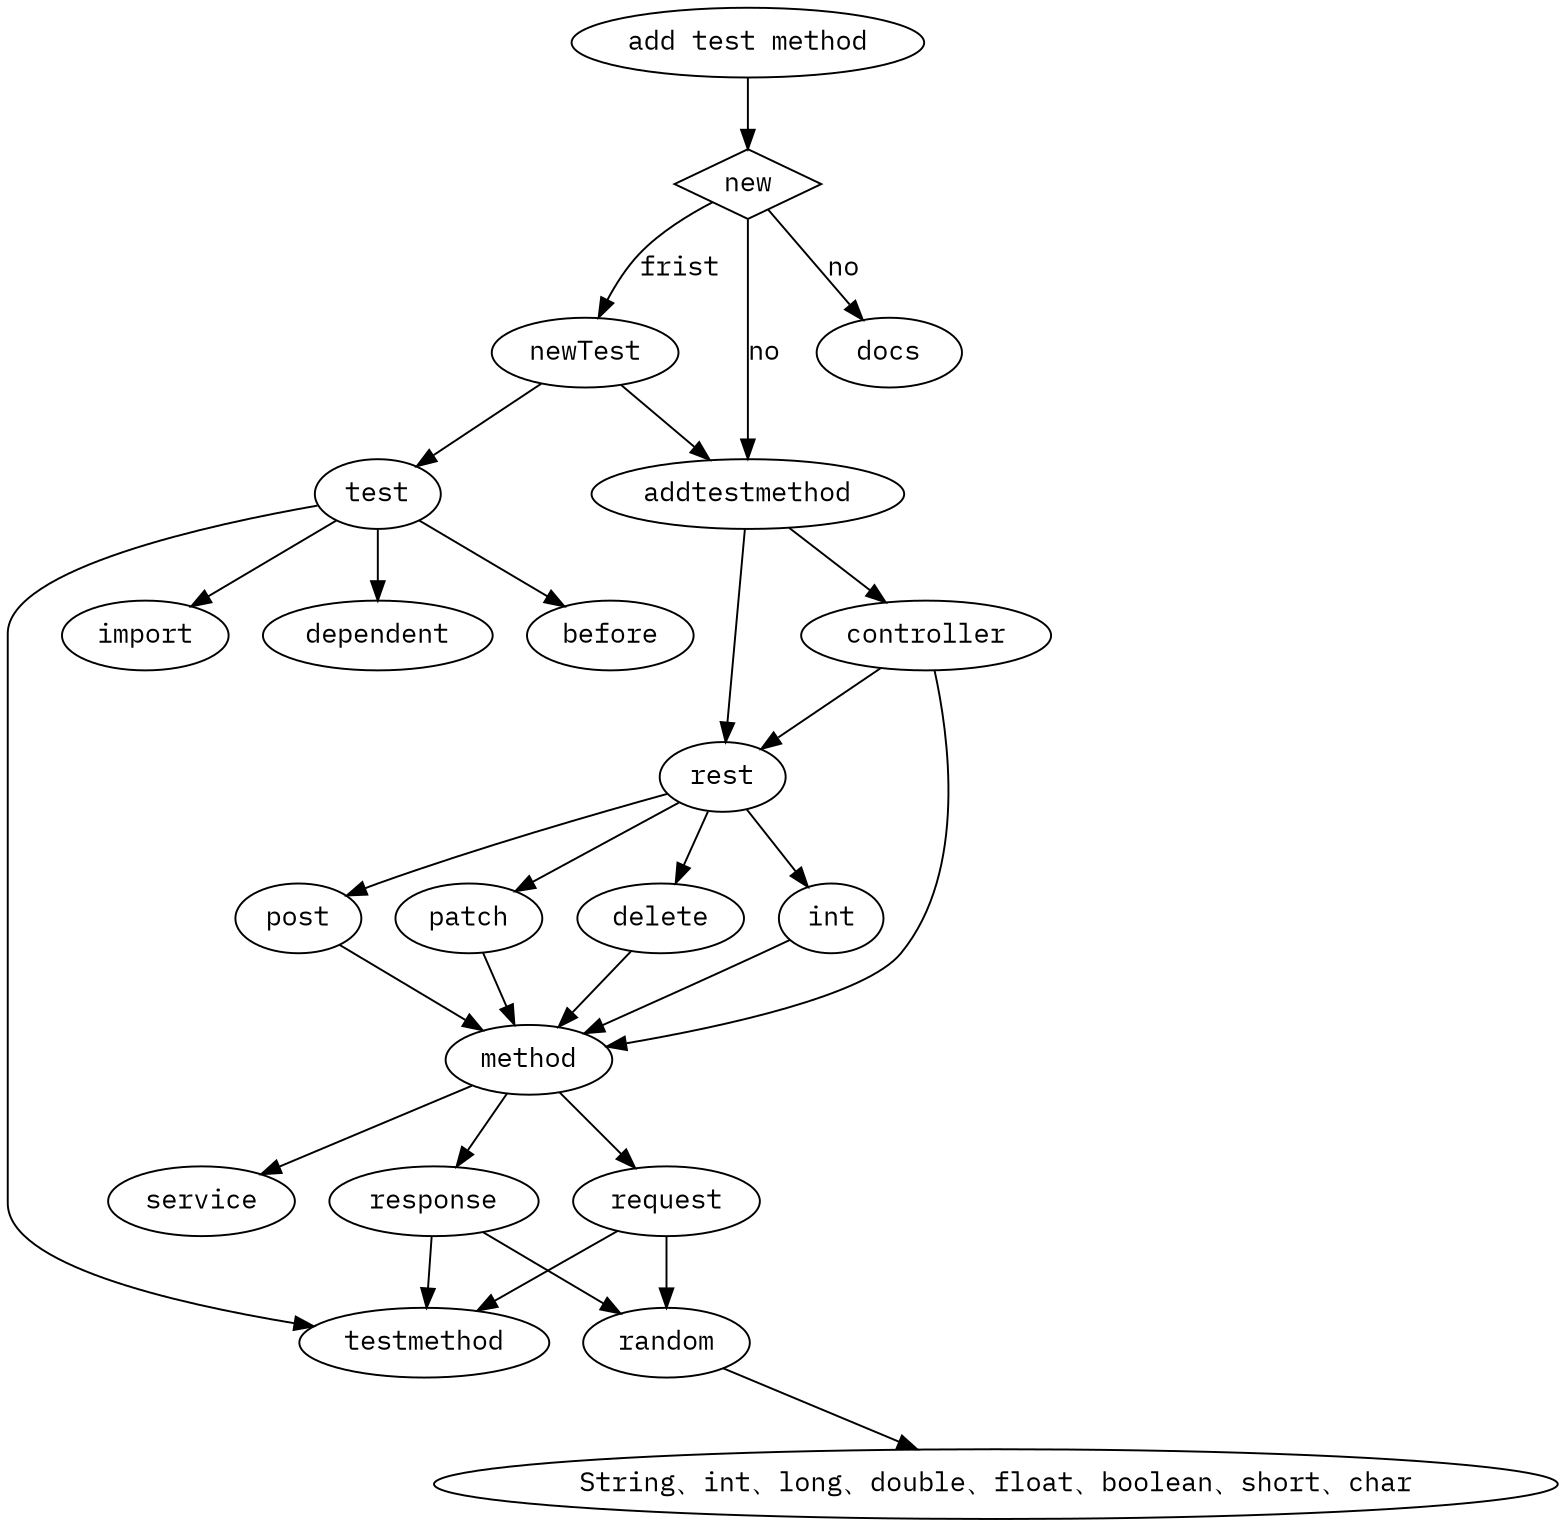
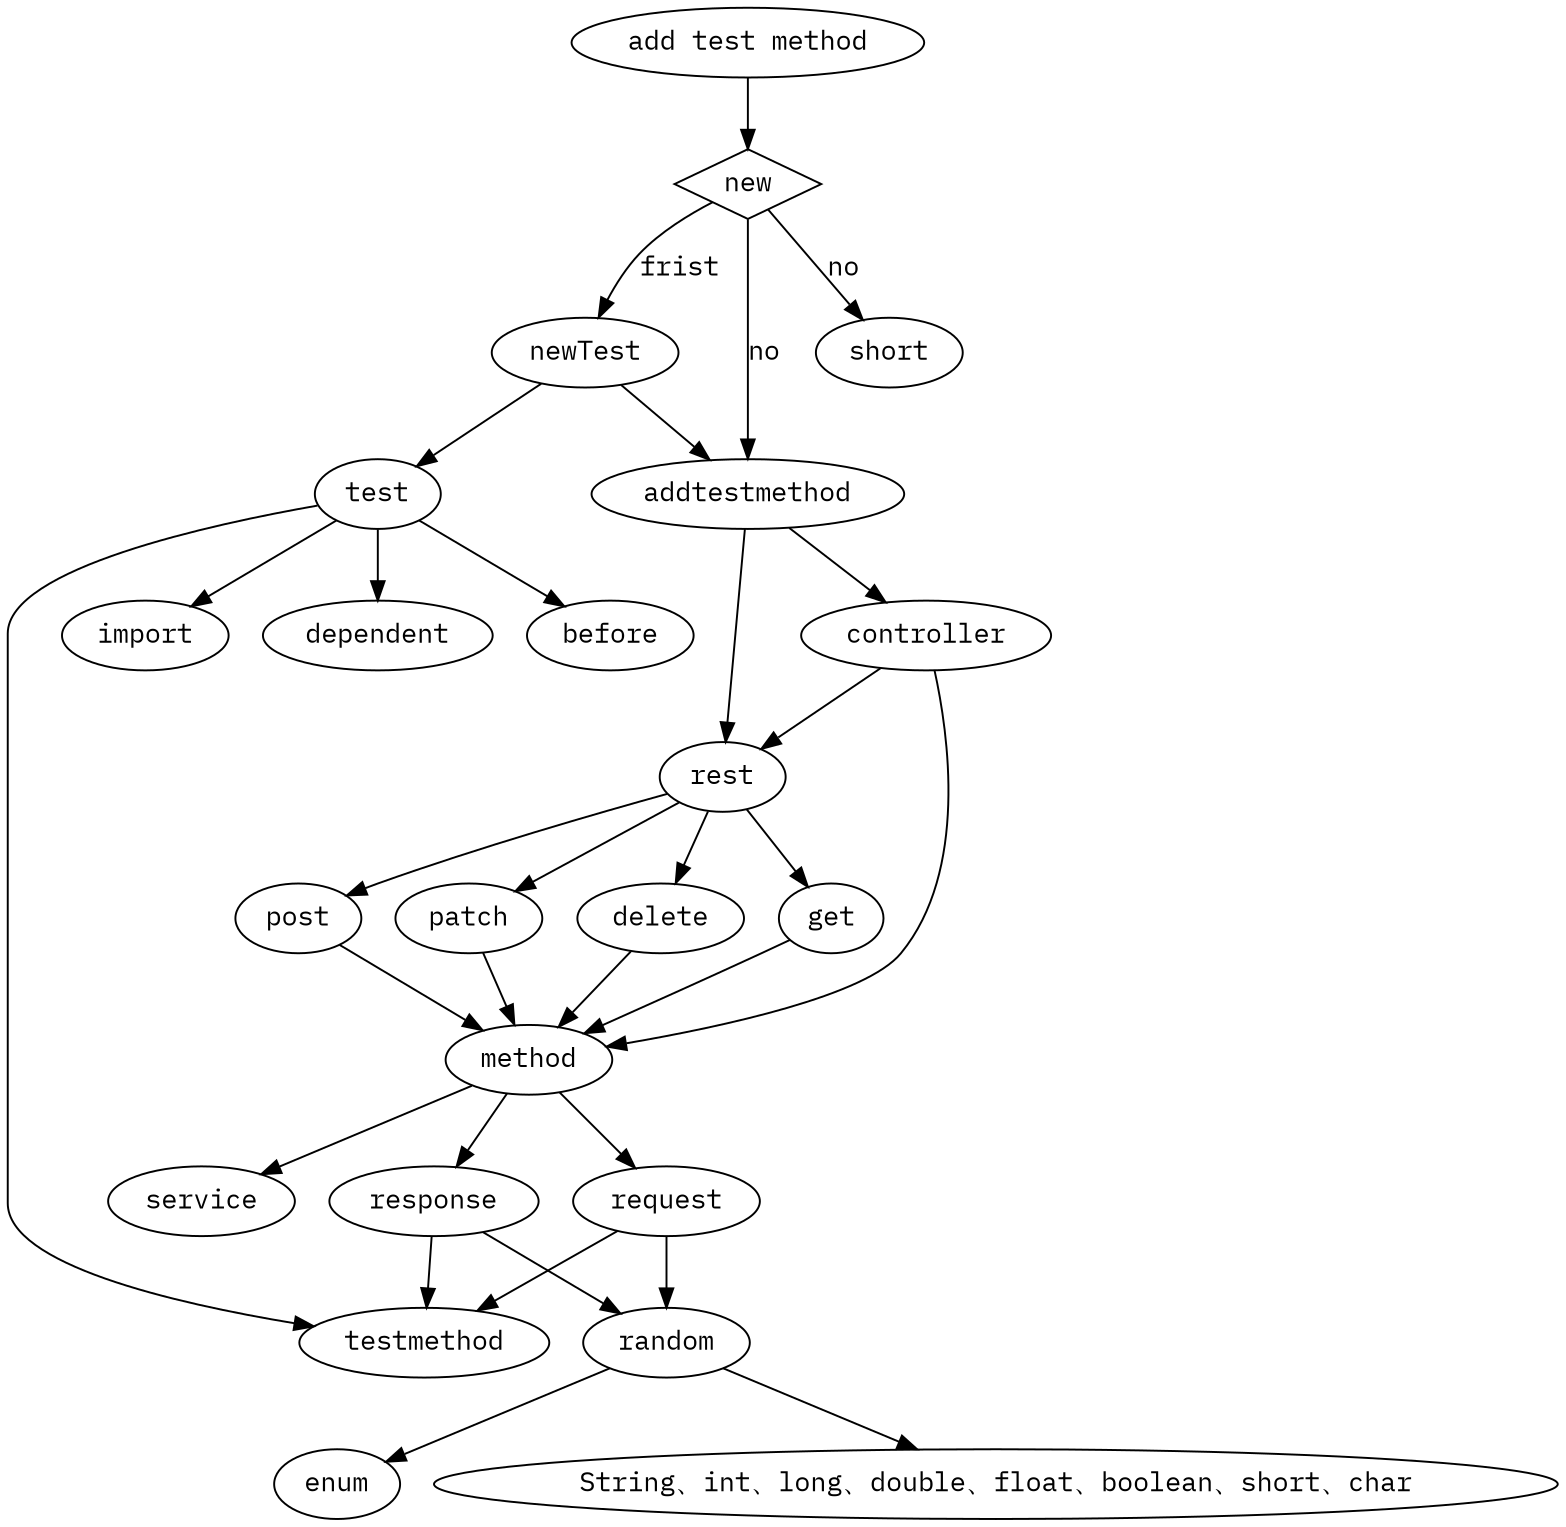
(889, 353) -> (889, 353)
(831, 918) -> (831, 918)
none -> (337, 1484)
